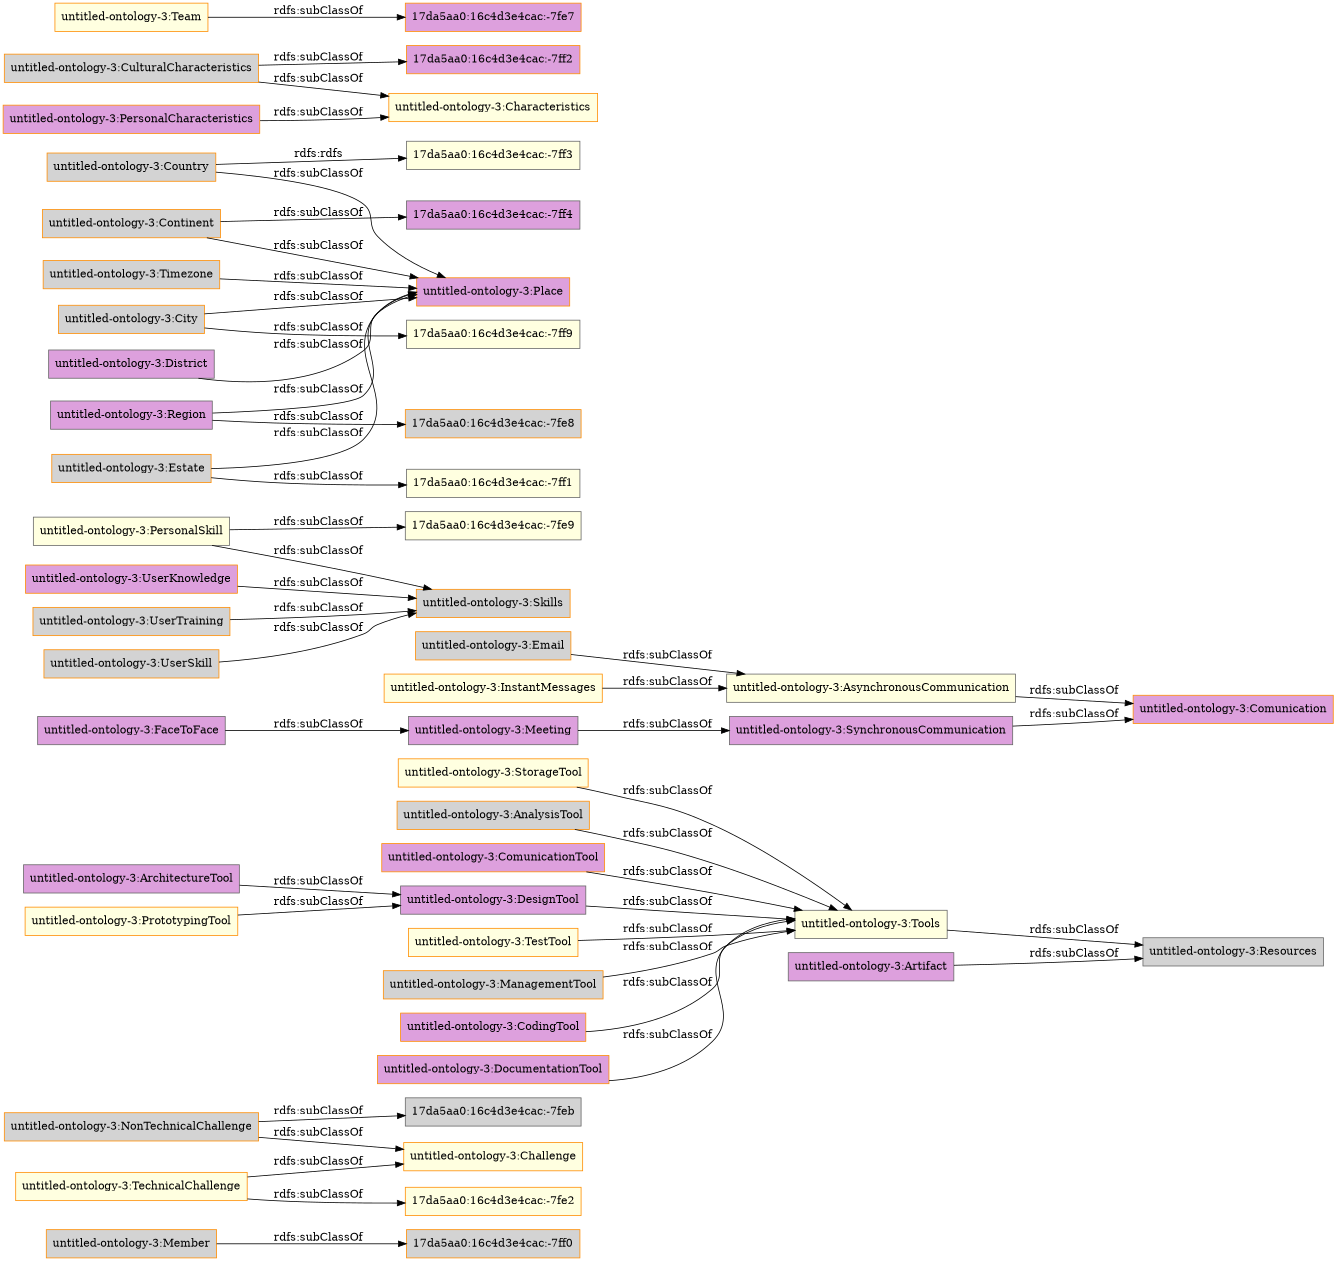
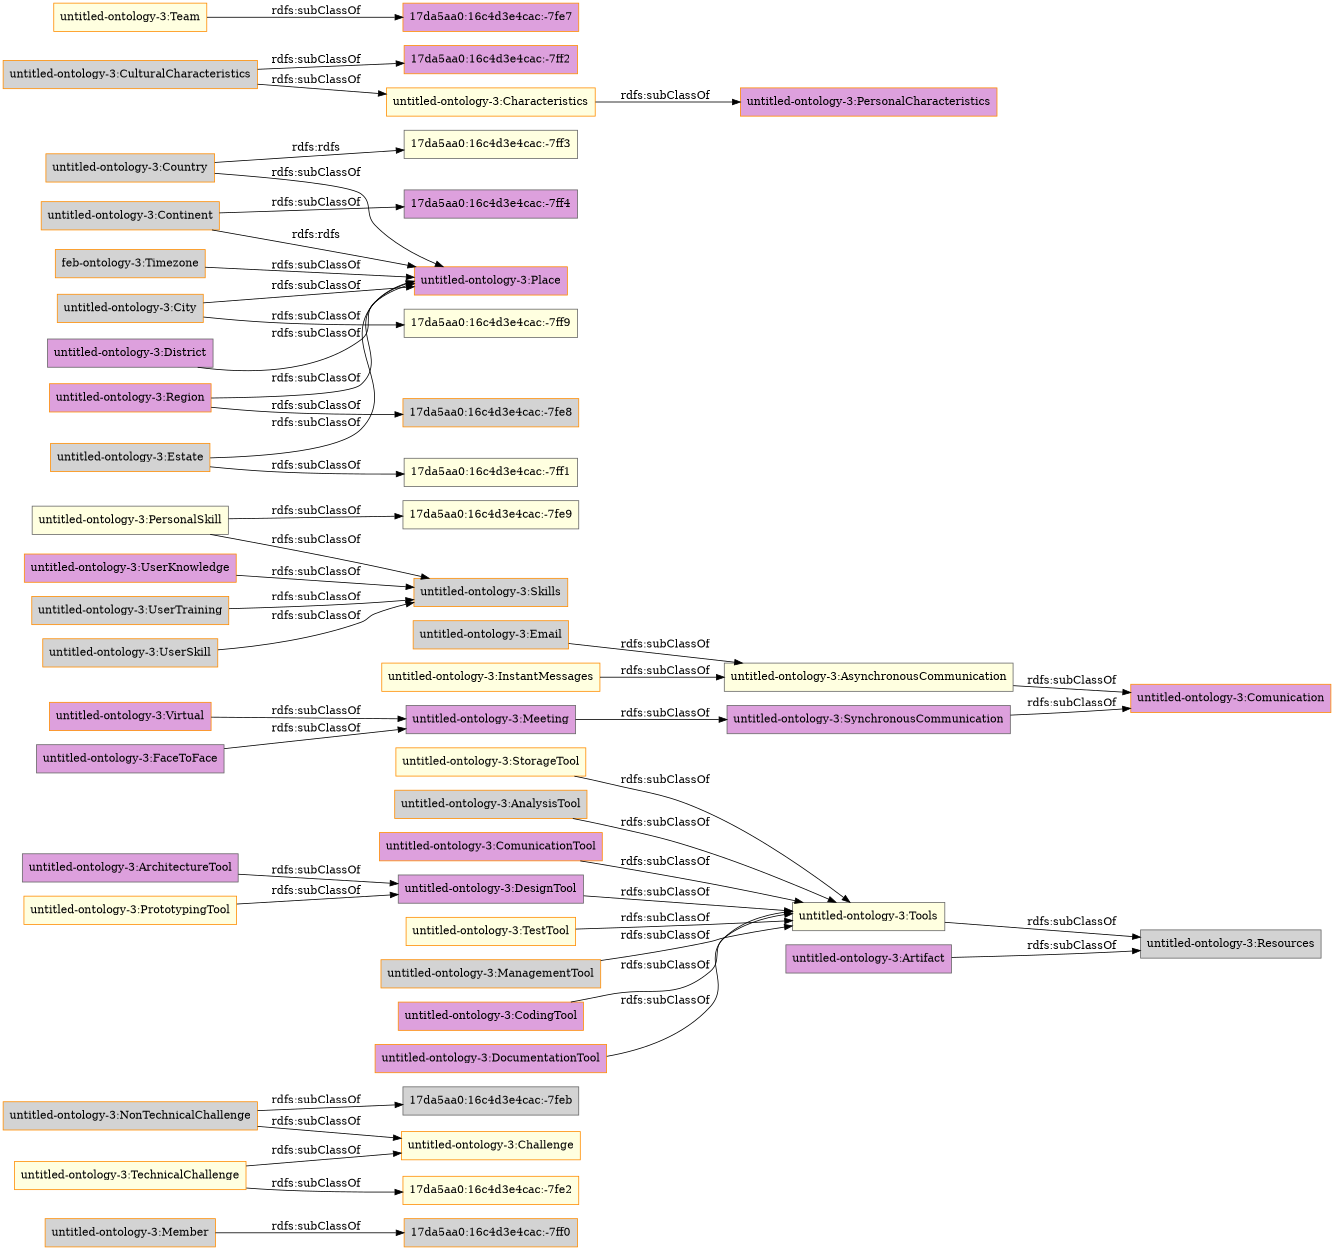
(320, 120) -> (664, 102)
(319, 246) -> (316, 235)
(131, 275) -> (130, 264)
(131, 415) -> (130, 398)
none -> (130, 716)
